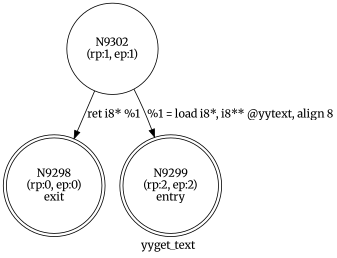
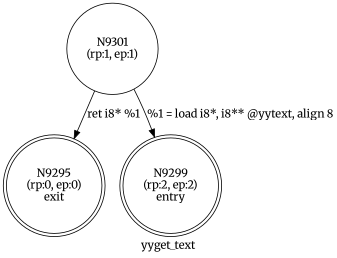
(112, 49) -> (112, 49)
(54, 186) -> (54, 186)
